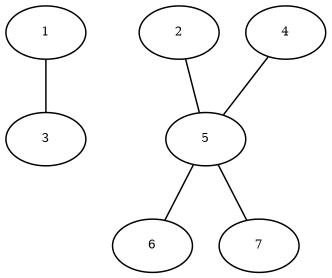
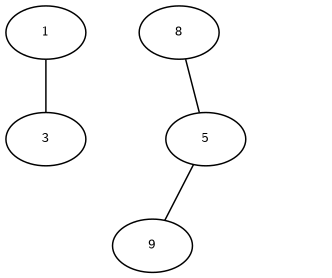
(179, 33) -> (179, 33)
(286, 33) -> none
(152, 246) -> (152, 246)
(259, 246) -> none
